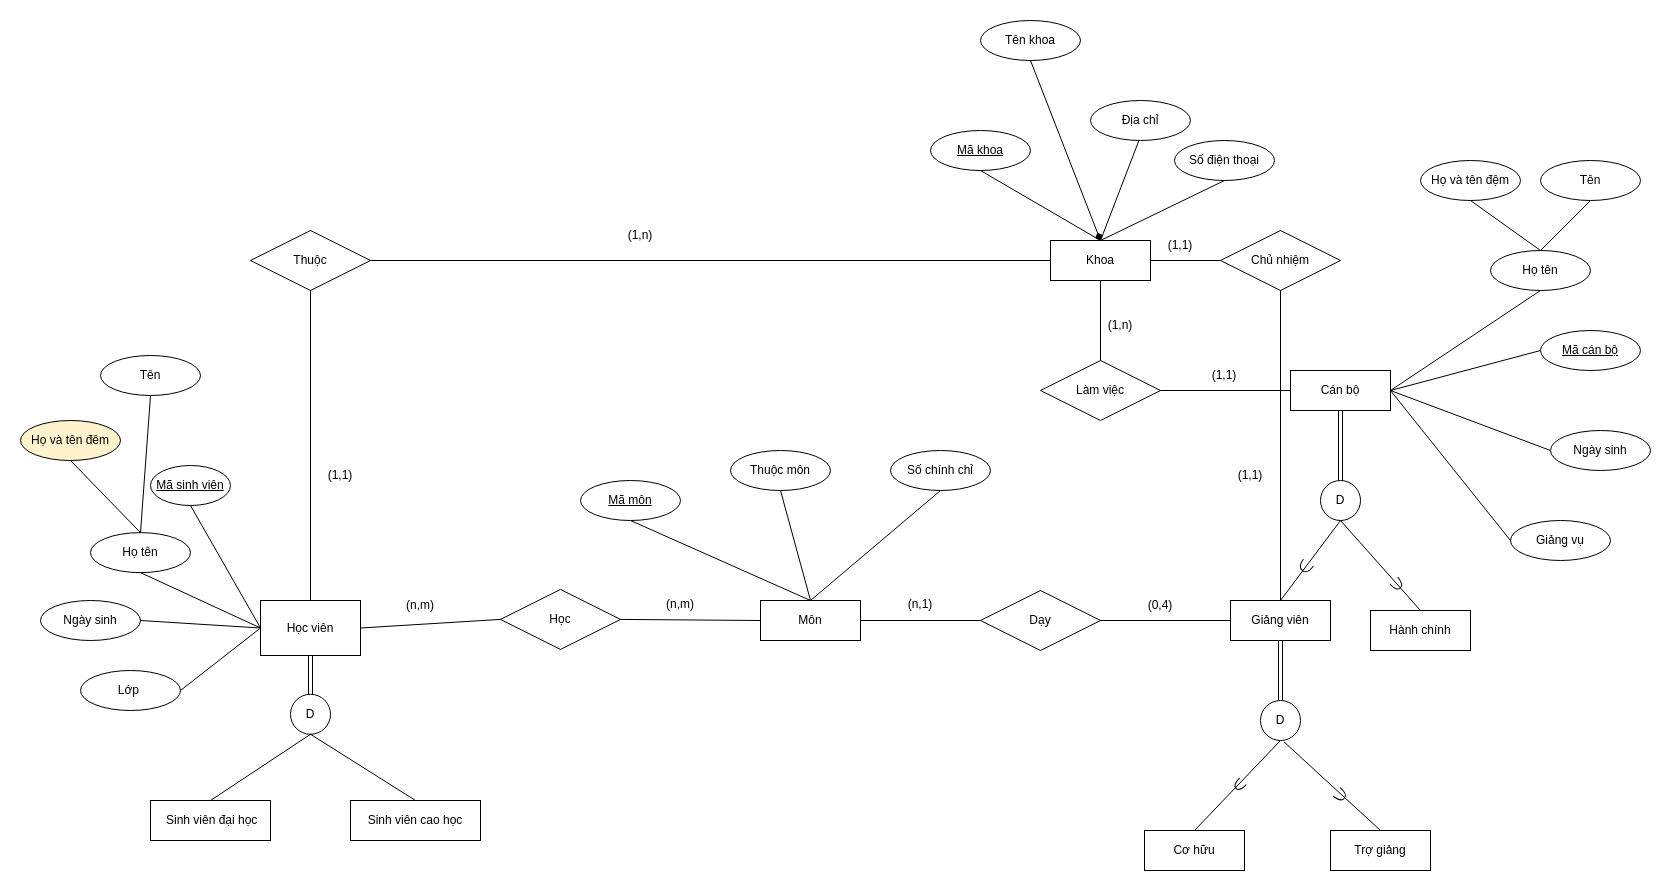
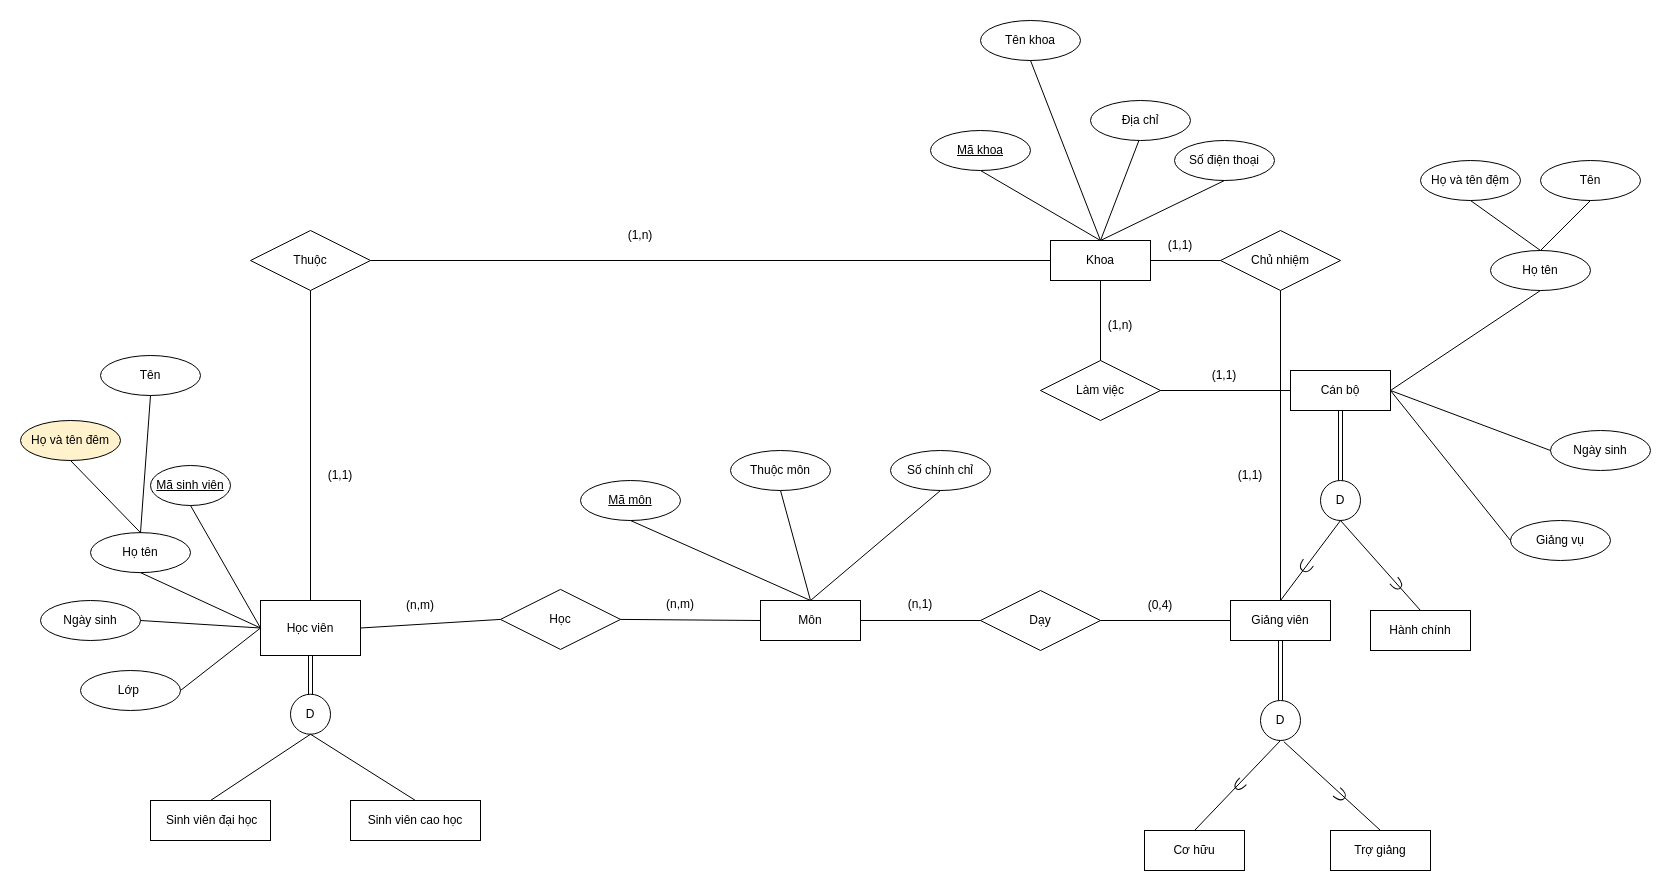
(1097, 231) -> (1098, 234)
(1591, 351) -> none
(1468, 370) -> none
